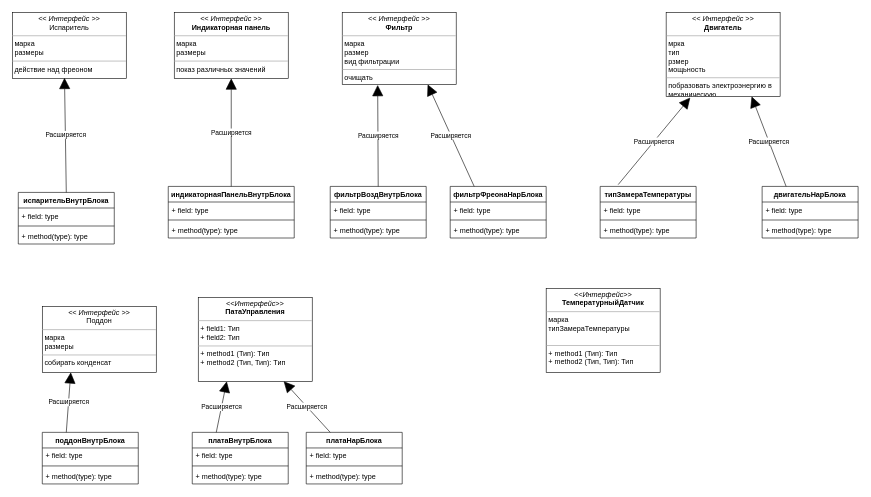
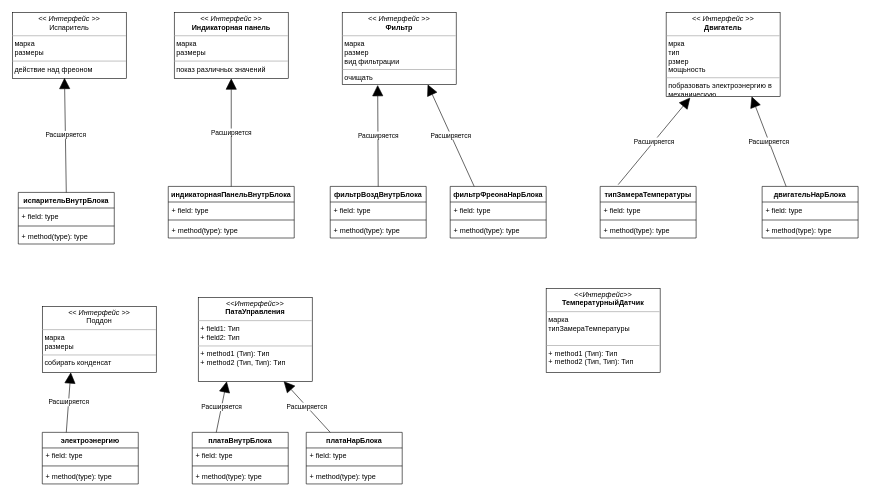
(90, 440) -> (90, 440)
